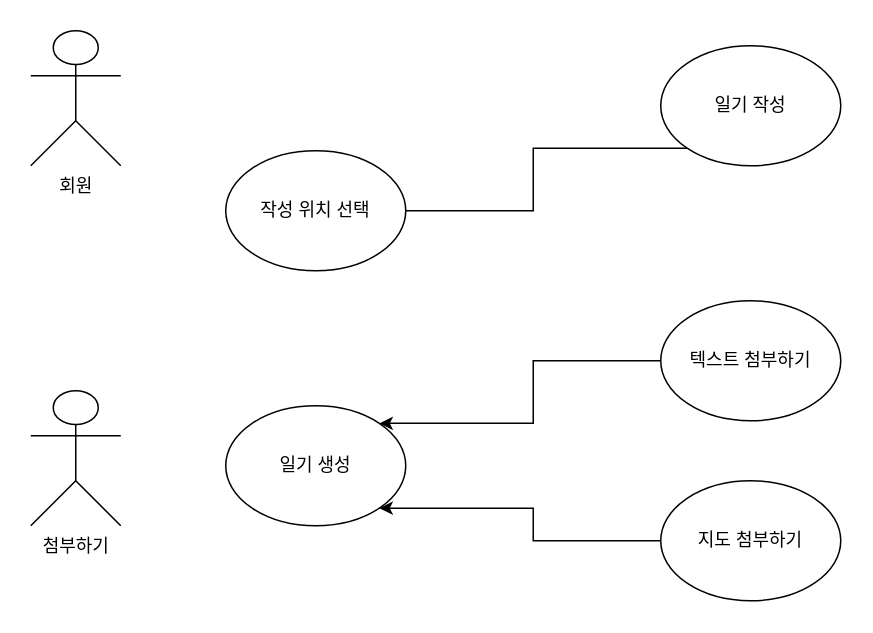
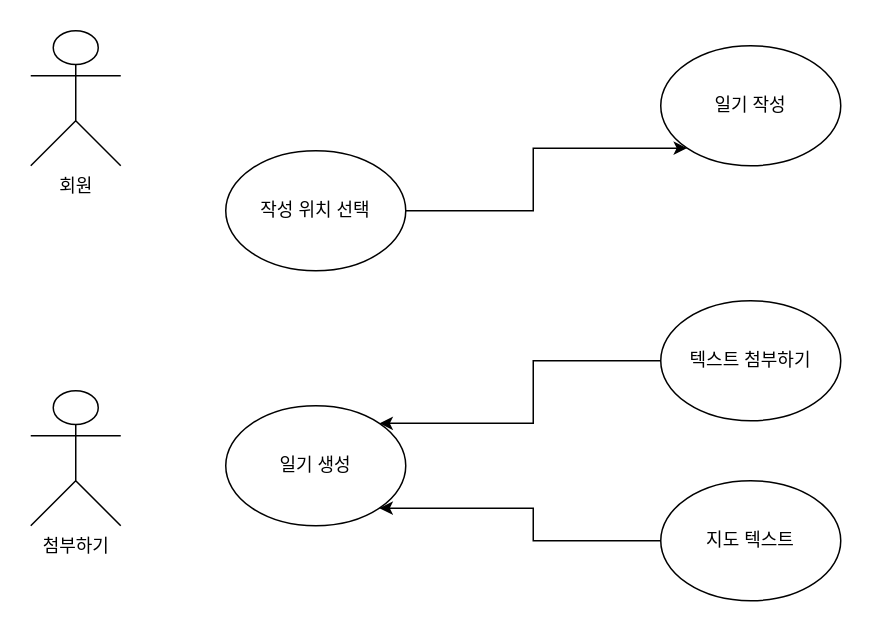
(679, 148) -> (676, 148)
(751, 541) -> (751, 541)
